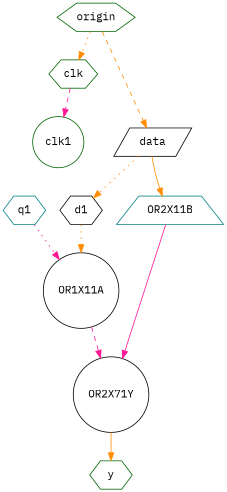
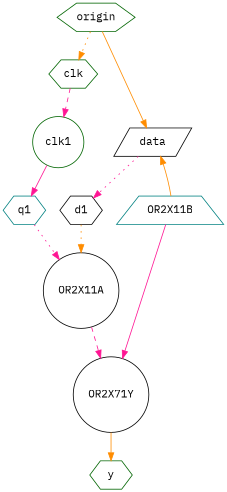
(123, 76) -> (123, 76)
(155, 173) -> (168, 180)
(119, 174) -> (119, 174)
none -> (41, 177)
(81, 291) -> (81, 291)
